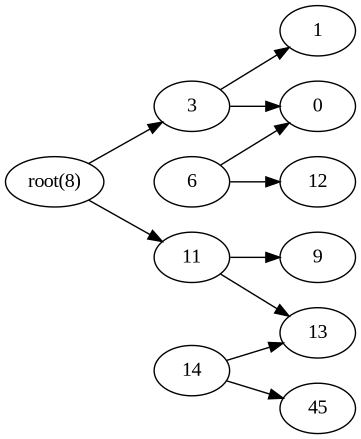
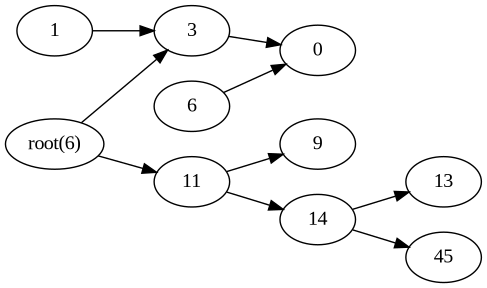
(249, 72) -> (116, 31)
(55, 182) -> (55, 144)
(318, 182) -> none
(249, 291) -> (248, 199)
